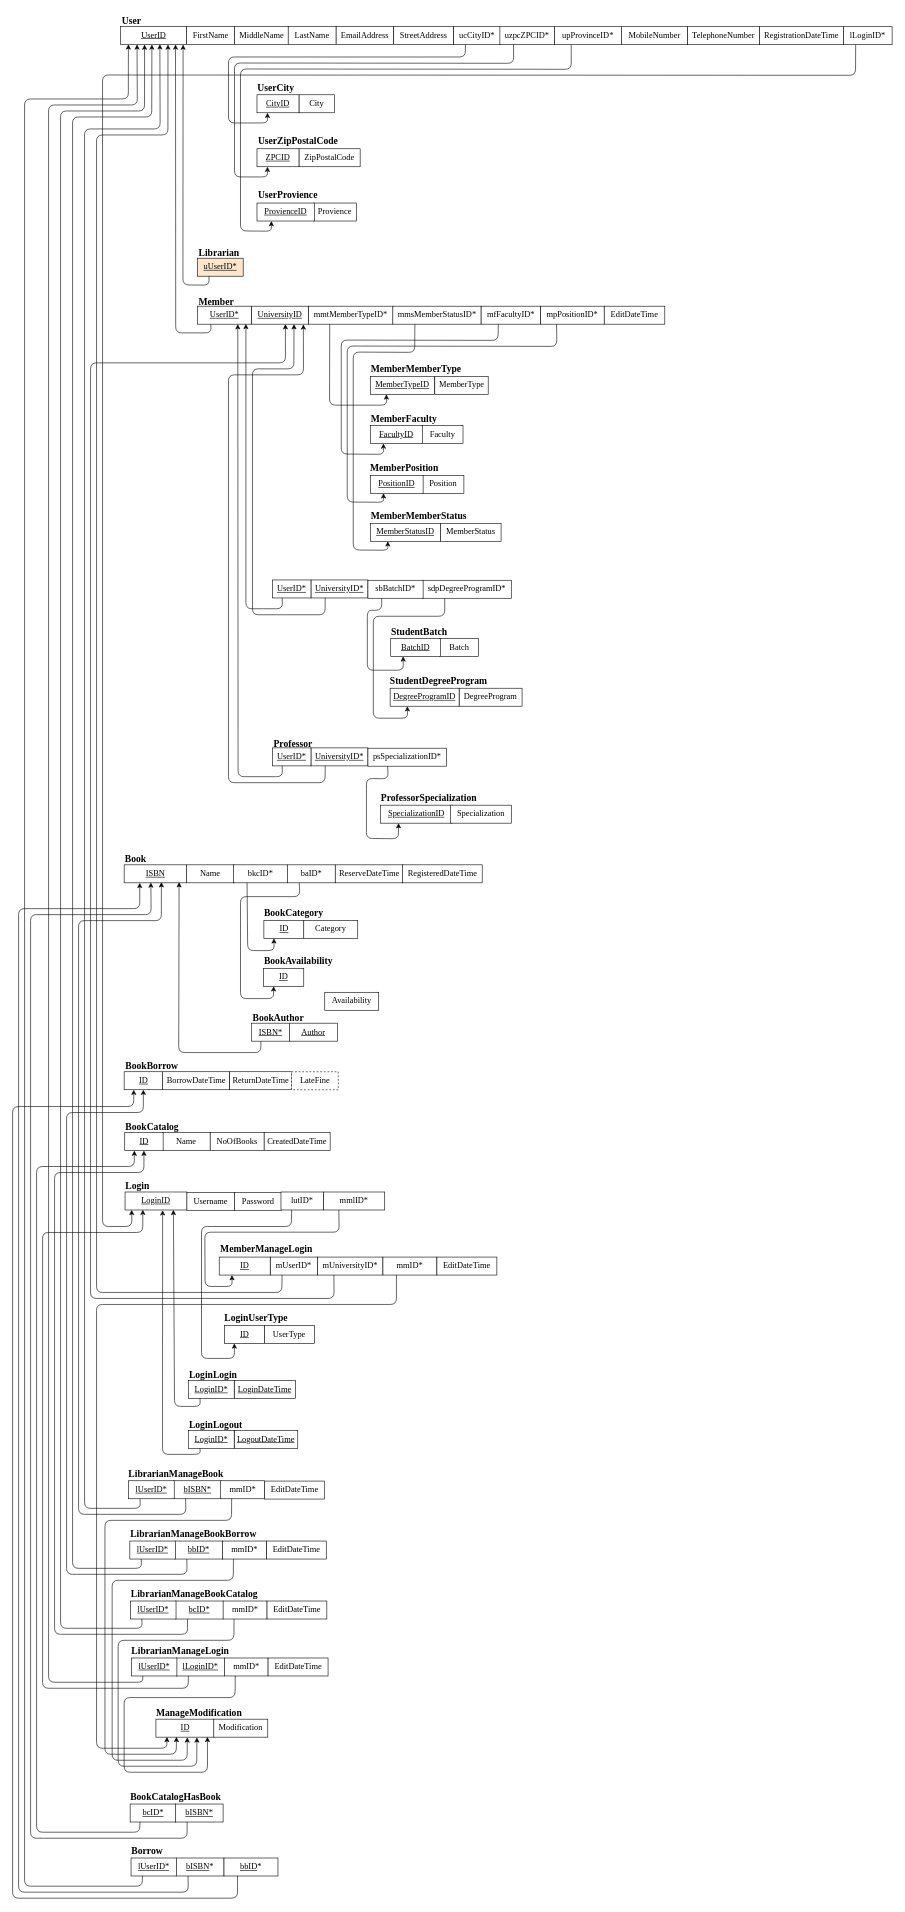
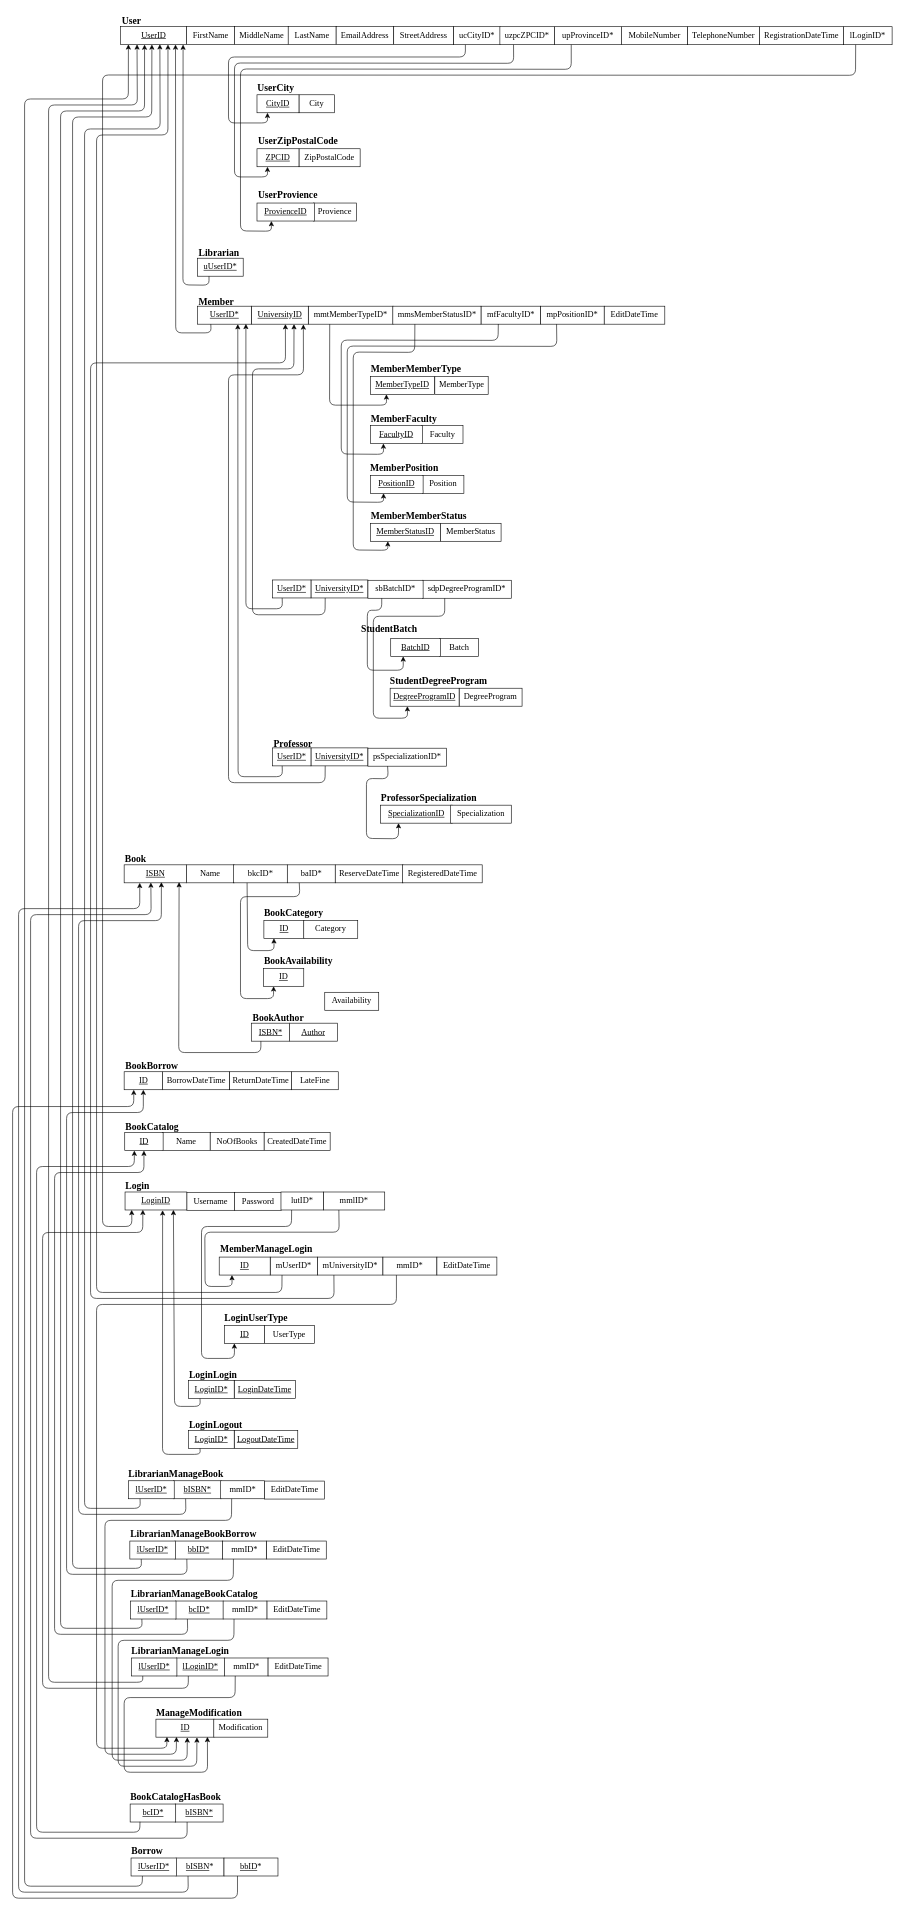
(221, 267) -> (221, 267)
(420, 629) -> (390, 626)
(315, 1081) -> (315, 1081)
